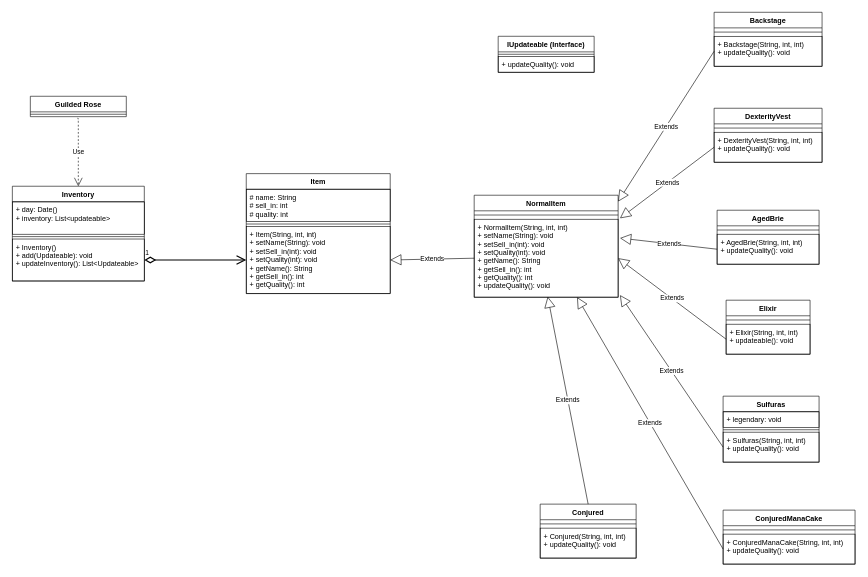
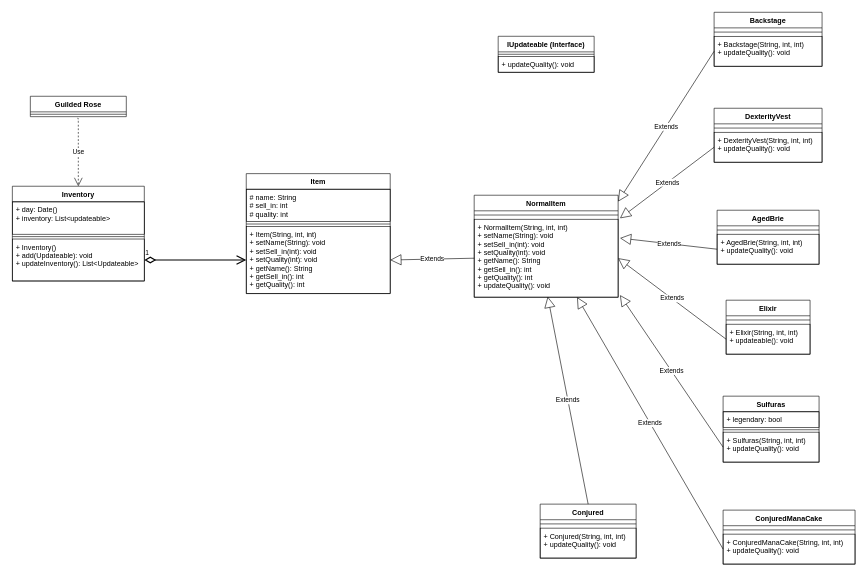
(756, 420) -> (756, 420)
